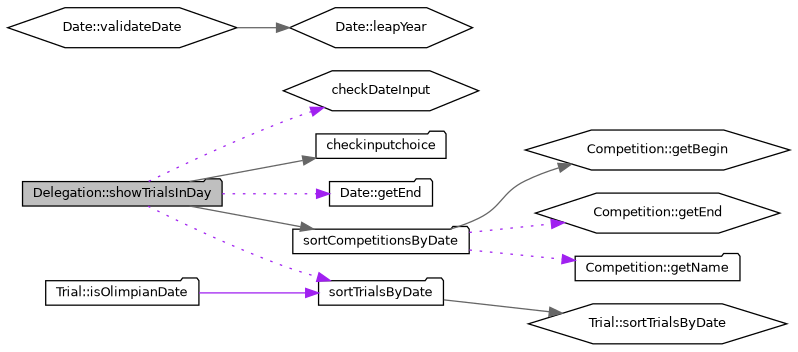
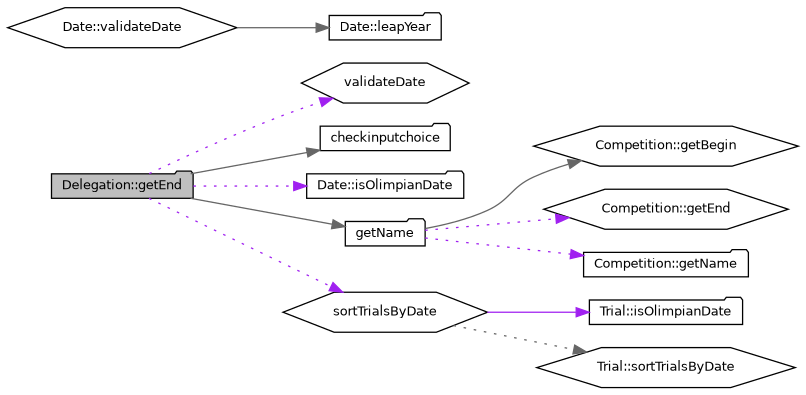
(381, 28) -> (385, 28)
(381, 91) -> (385, 83)
(122, 194) -> (122, 186)
(381, 194) -> (385, 186)
(381, 241) -> (385, 234)
(252, 293) -> (532, 312)
(381, 293) -> (385, 312)
(496, 306) -> (513, 338)
